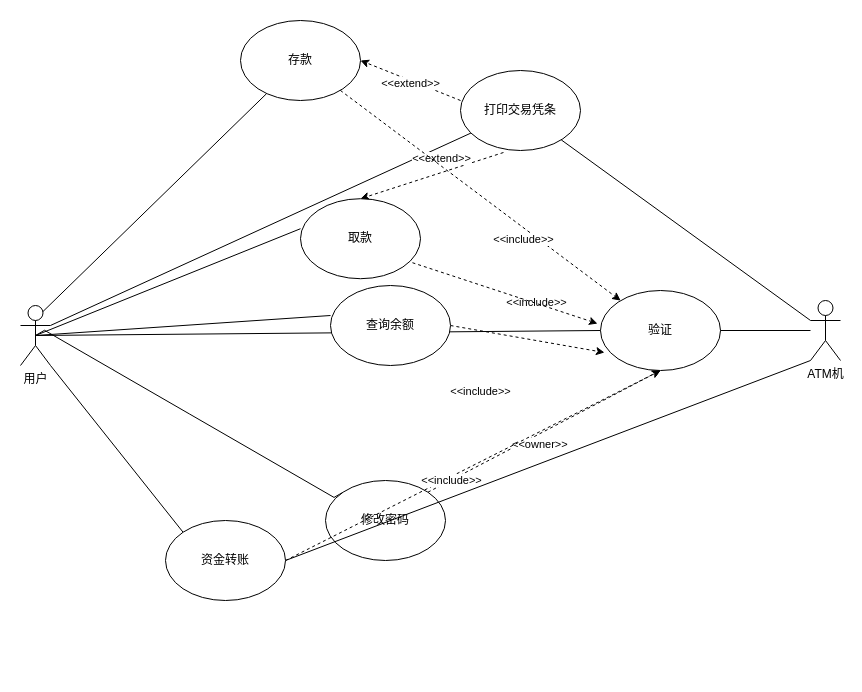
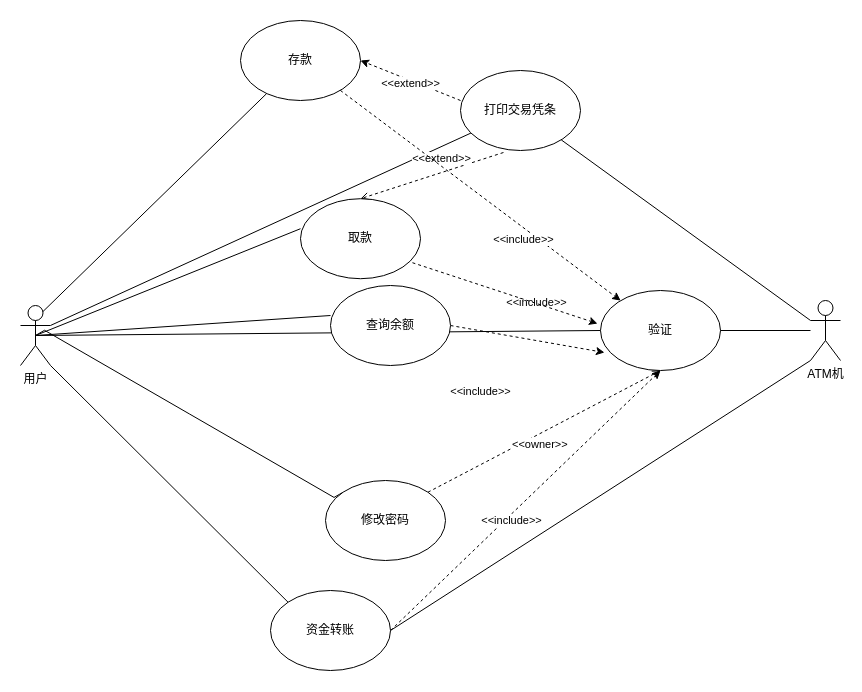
(368, 196) -> (366, 197)
(226, 561) -> (331, 631)
